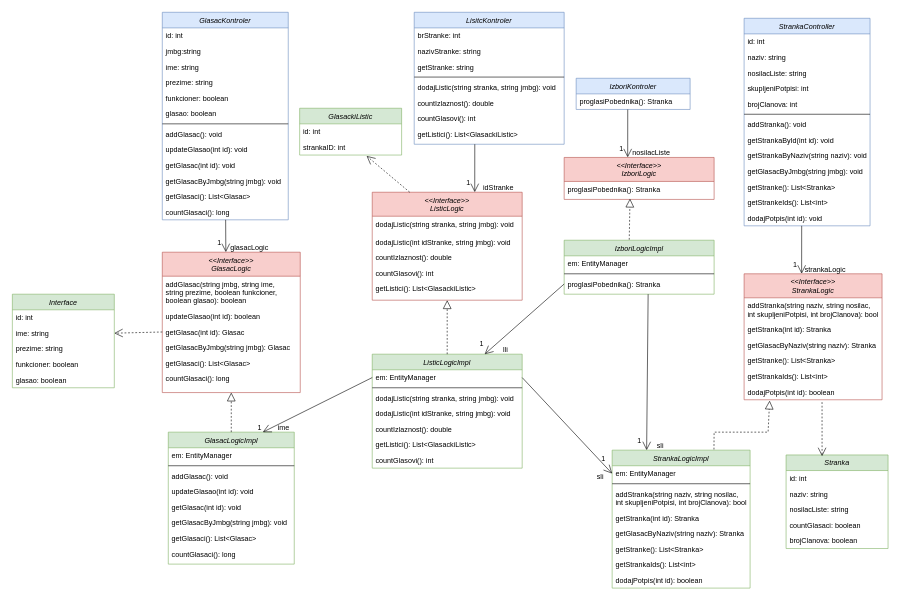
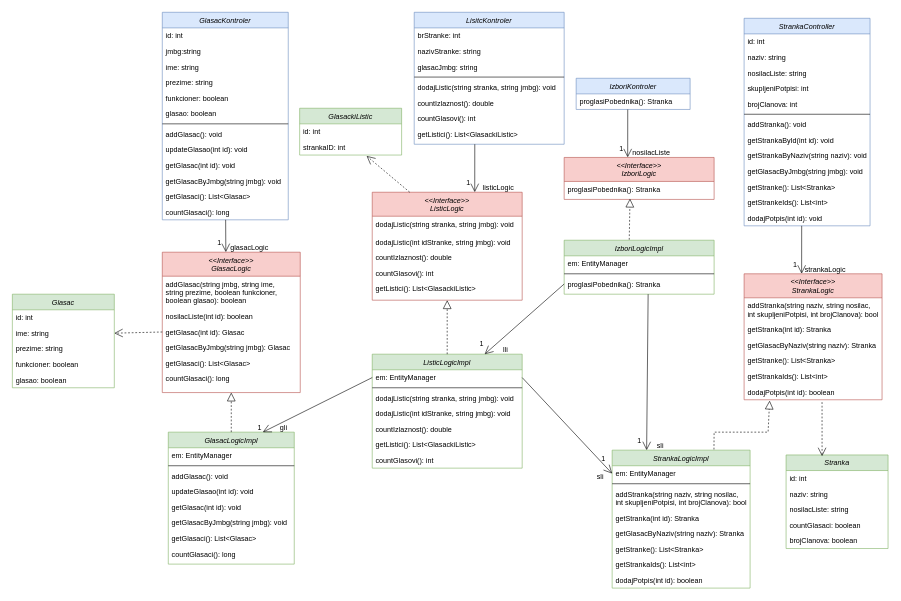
(451, 67) -> (450, 67)
(499, 183) -> (499, 183)
(63, 302) -> (63, 302)
(218, 317) -> (216, 317)
(284, 428) -> (284, 428)
